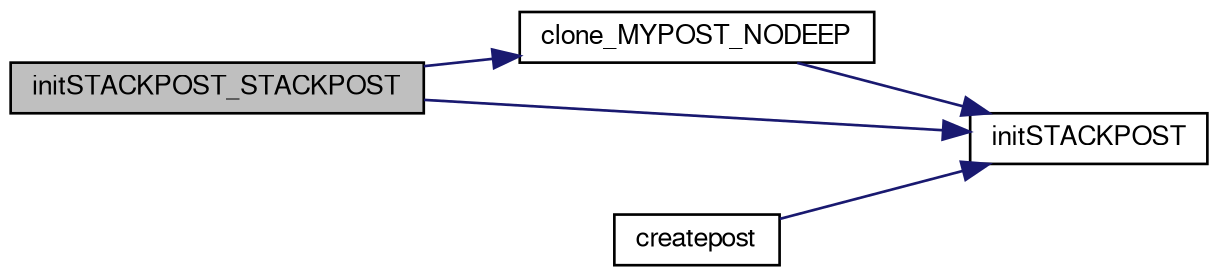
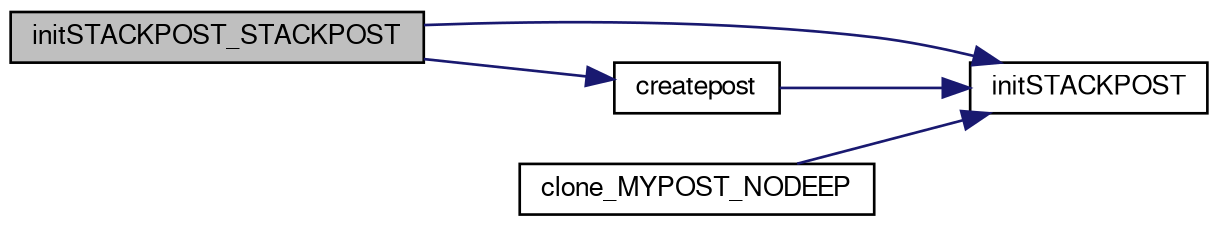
(458, 62) -> (505, 68)
